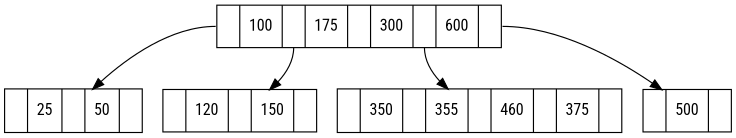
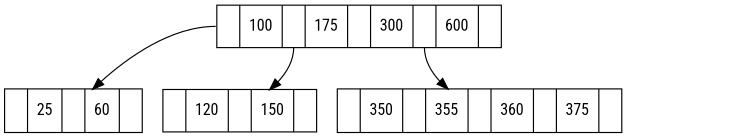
(102, 110) -> (102, 110)
(512, 110) -> (512, 110)
(687, 111) -> none
